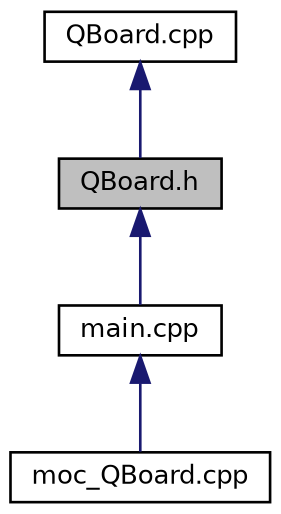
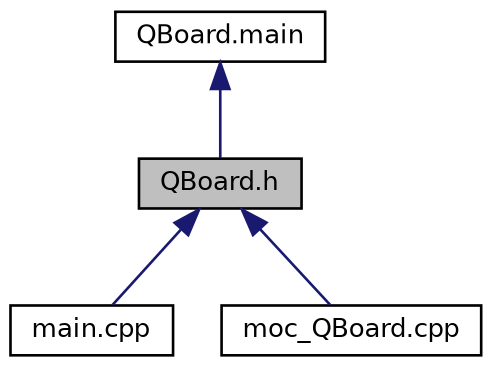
(140, 37) -> (220, 37)
(140, 418) -> (295, 267)
